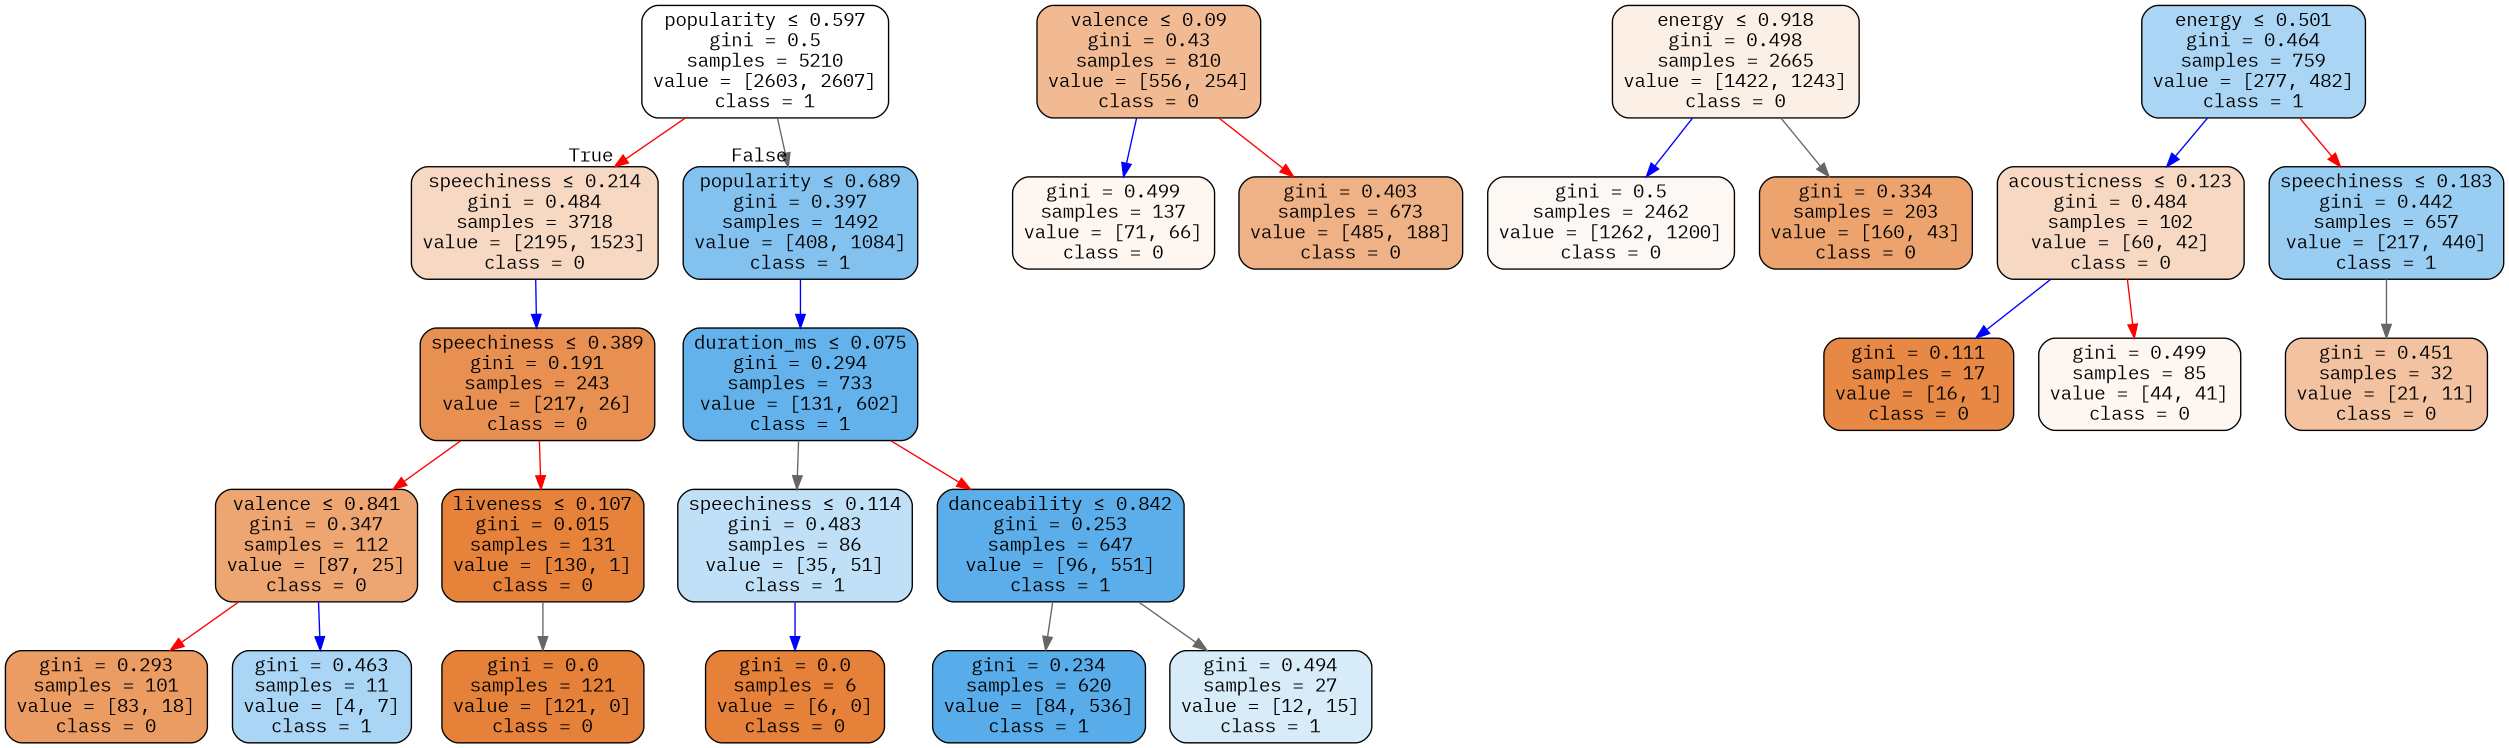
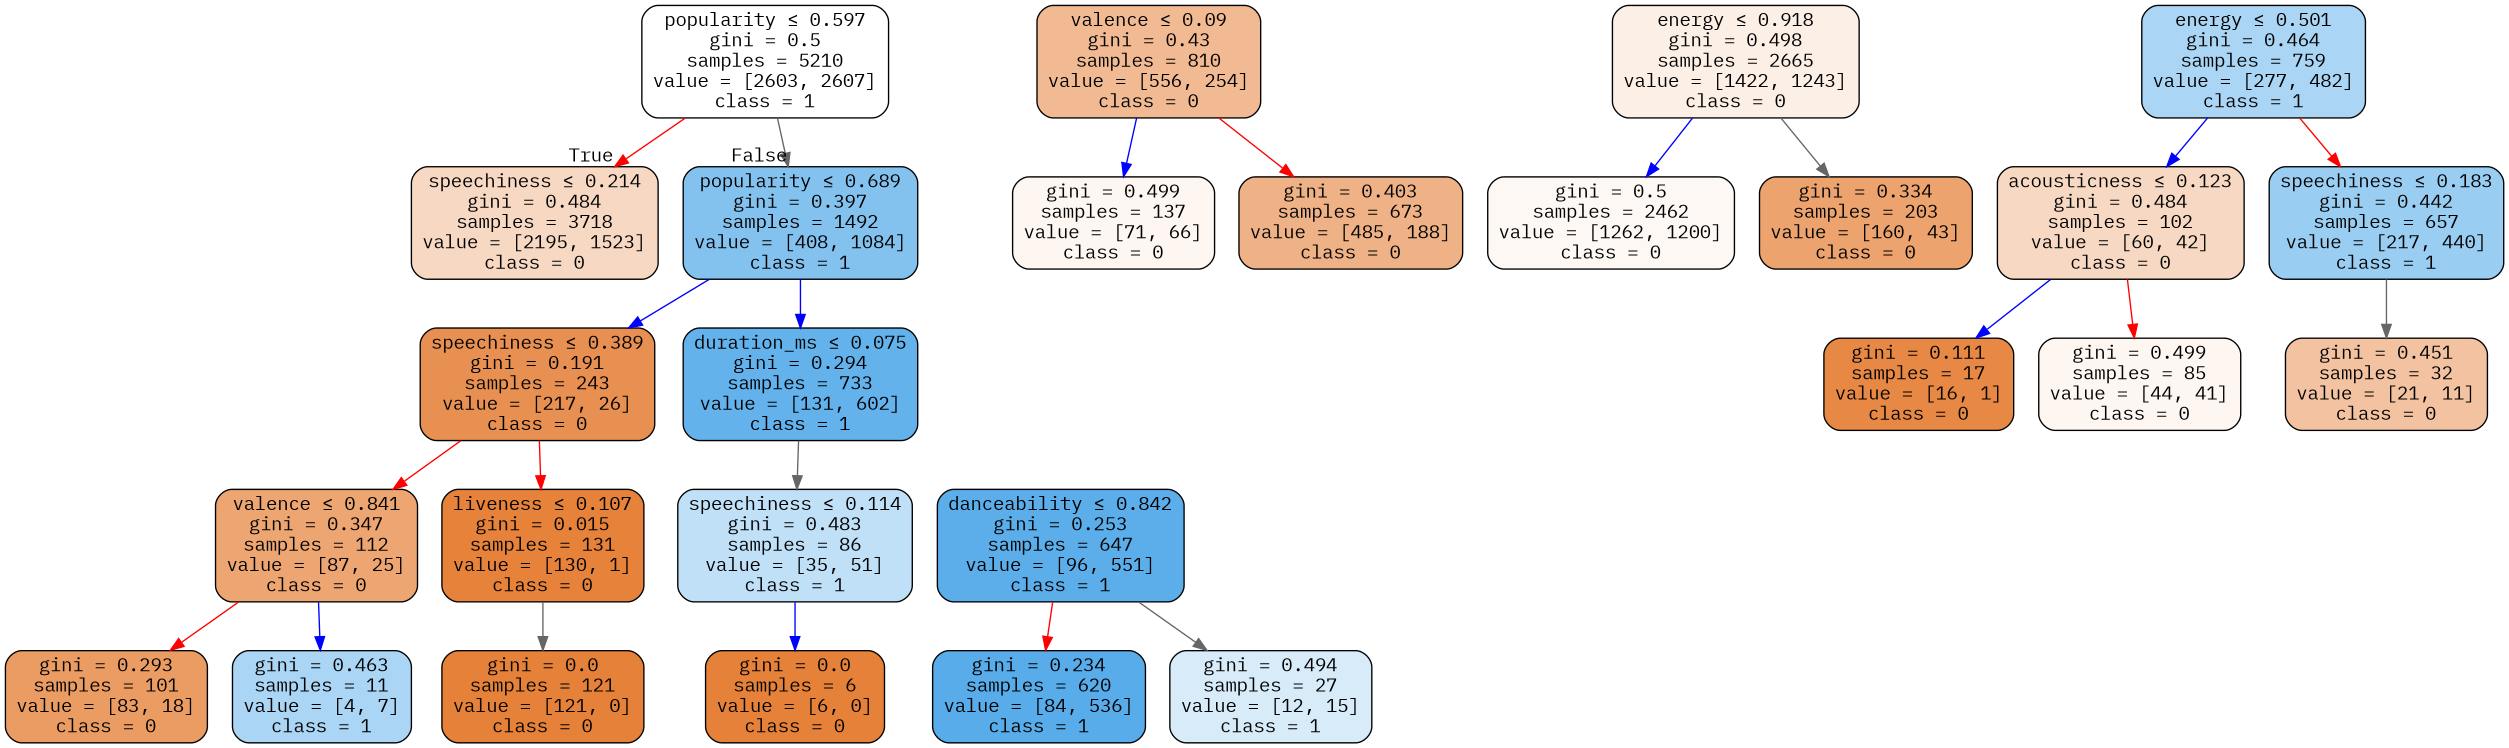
(536, 297) -> (675, 300)
(925, 461) -> none
(1050, 619) -> (1050, 619)
